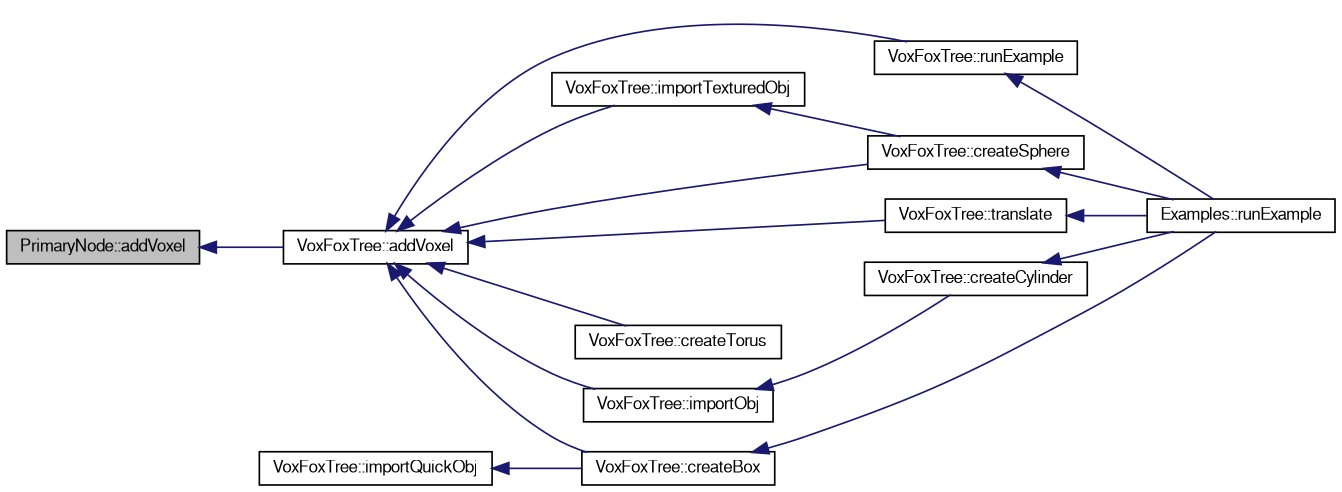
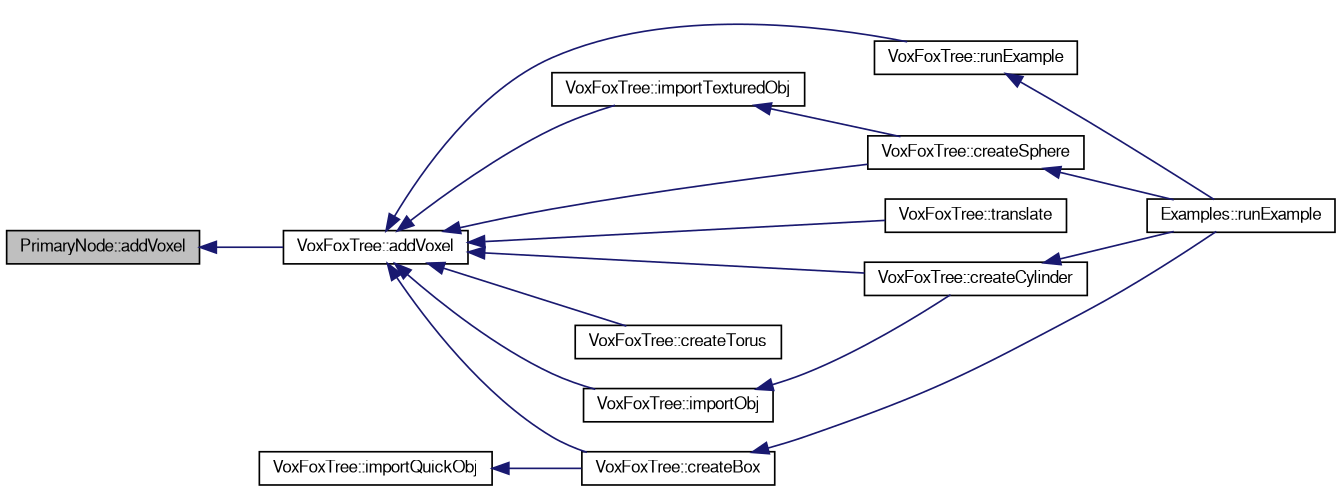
(1115, 216) -> none
none -> (675, 263)
